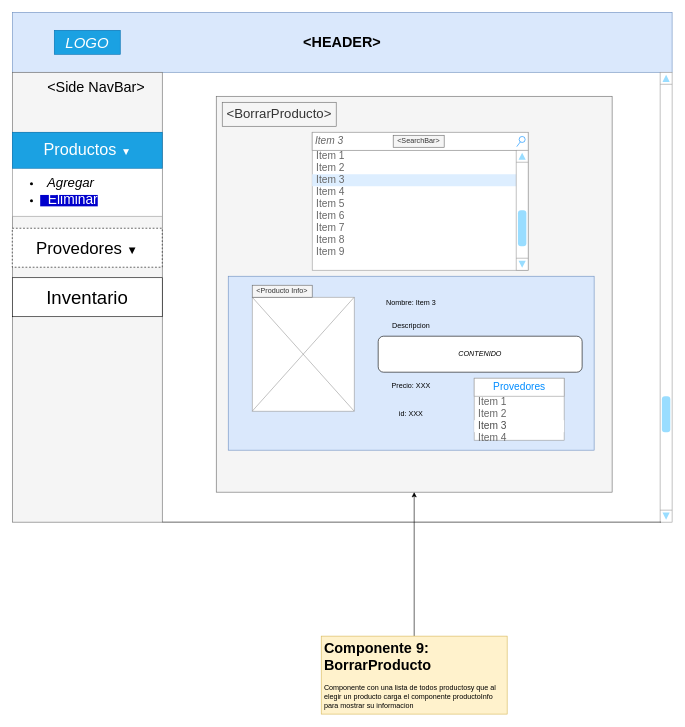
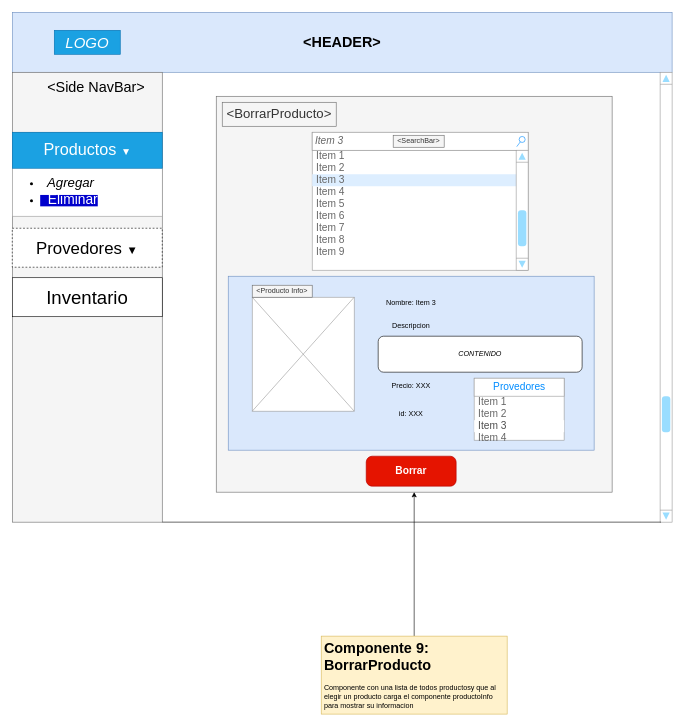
none -> (411, 471)
